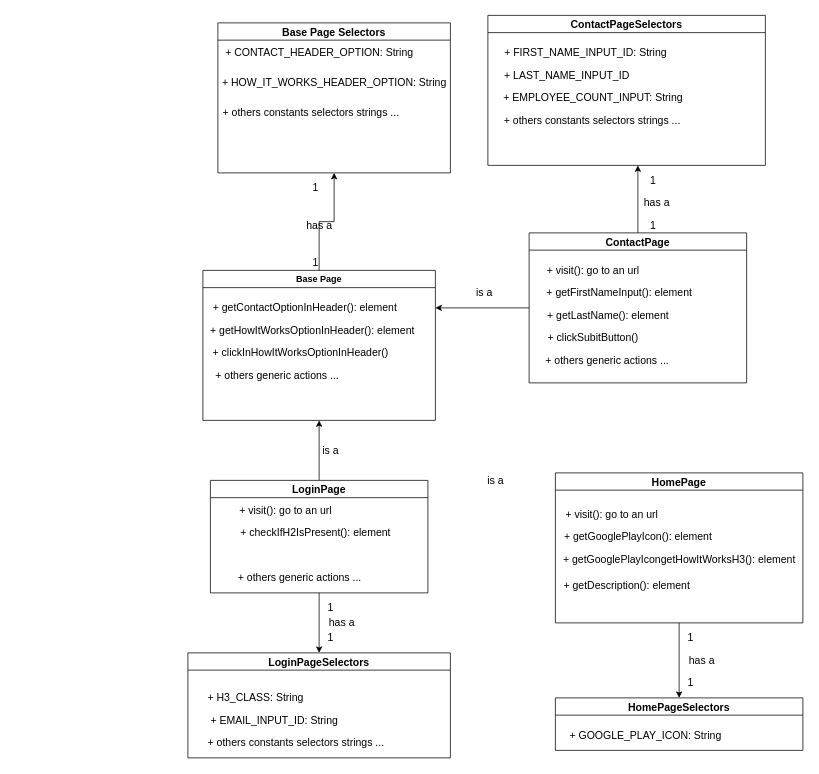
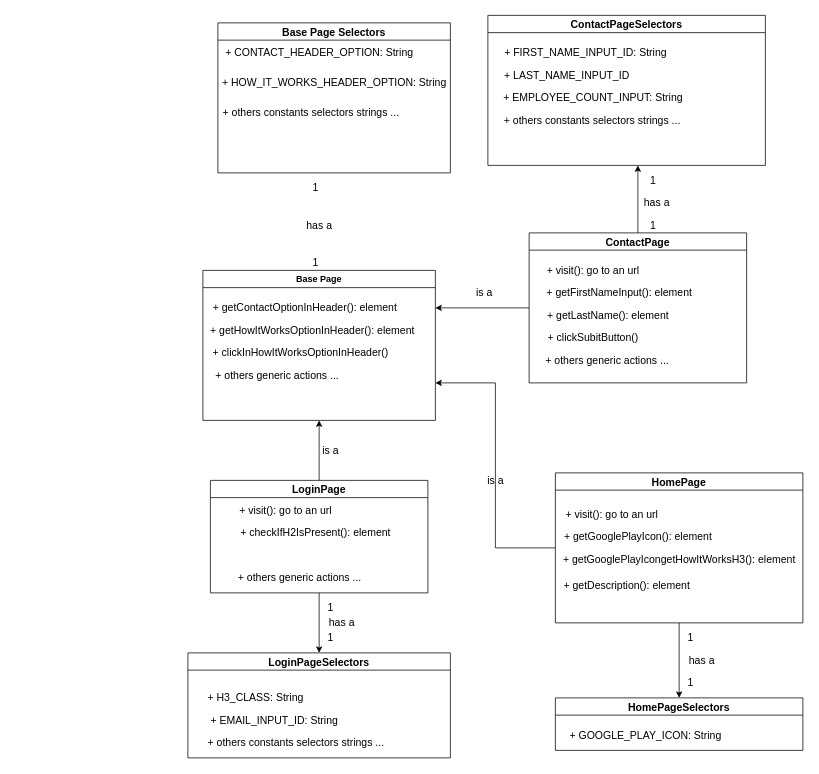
(327, 222) -> none
none -> (495, 466)
